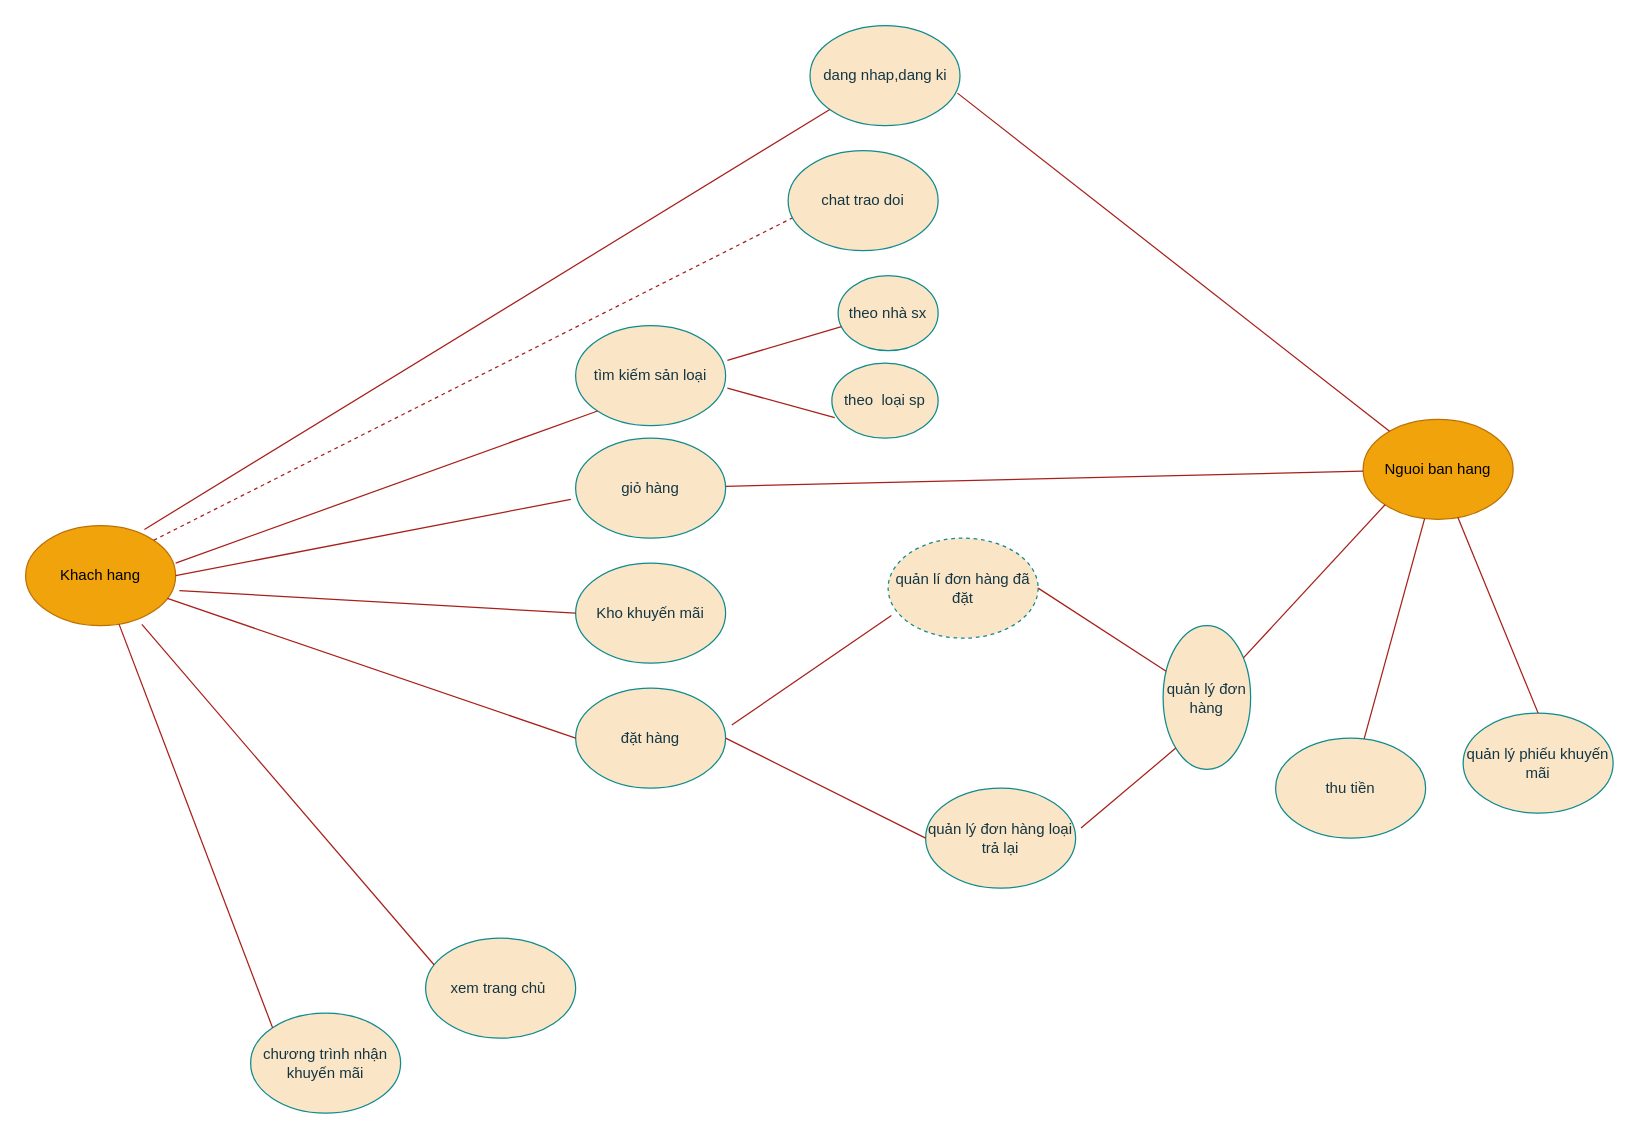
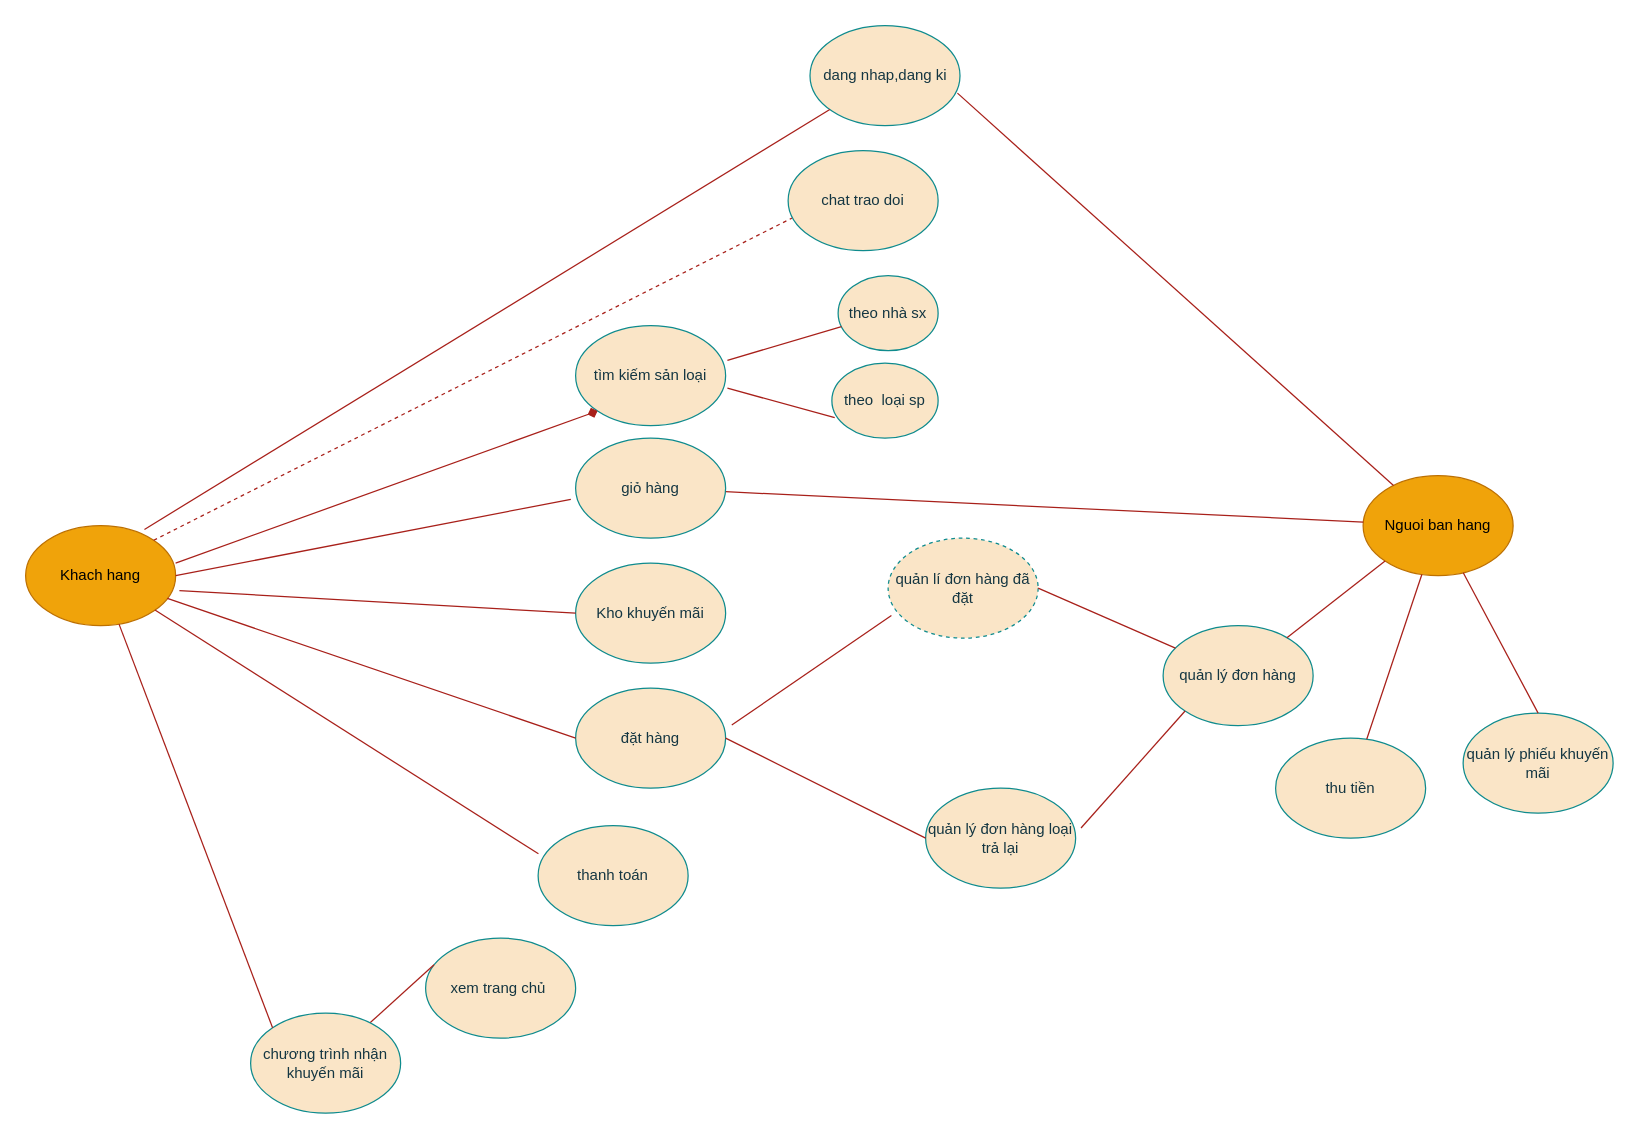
(592, 413) -> (587, 415)
(1438, 469) -> (1438, 526)
(1207, 698) -> (1238, 676)
none -> (347, 732)
(288, 795) -> (402, 994)
none -> (613, 876)
